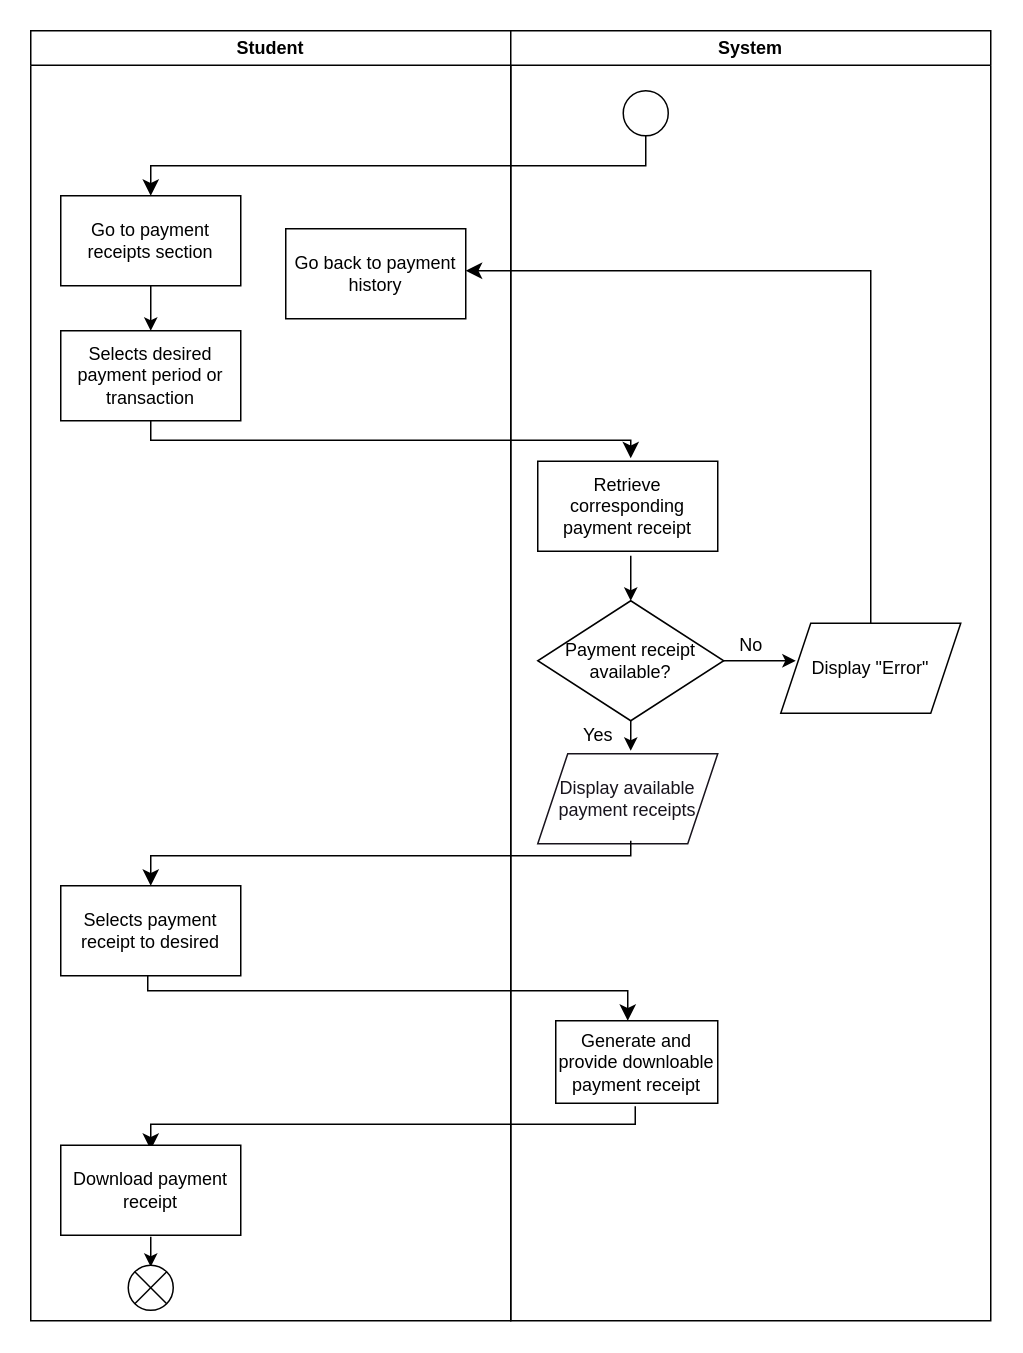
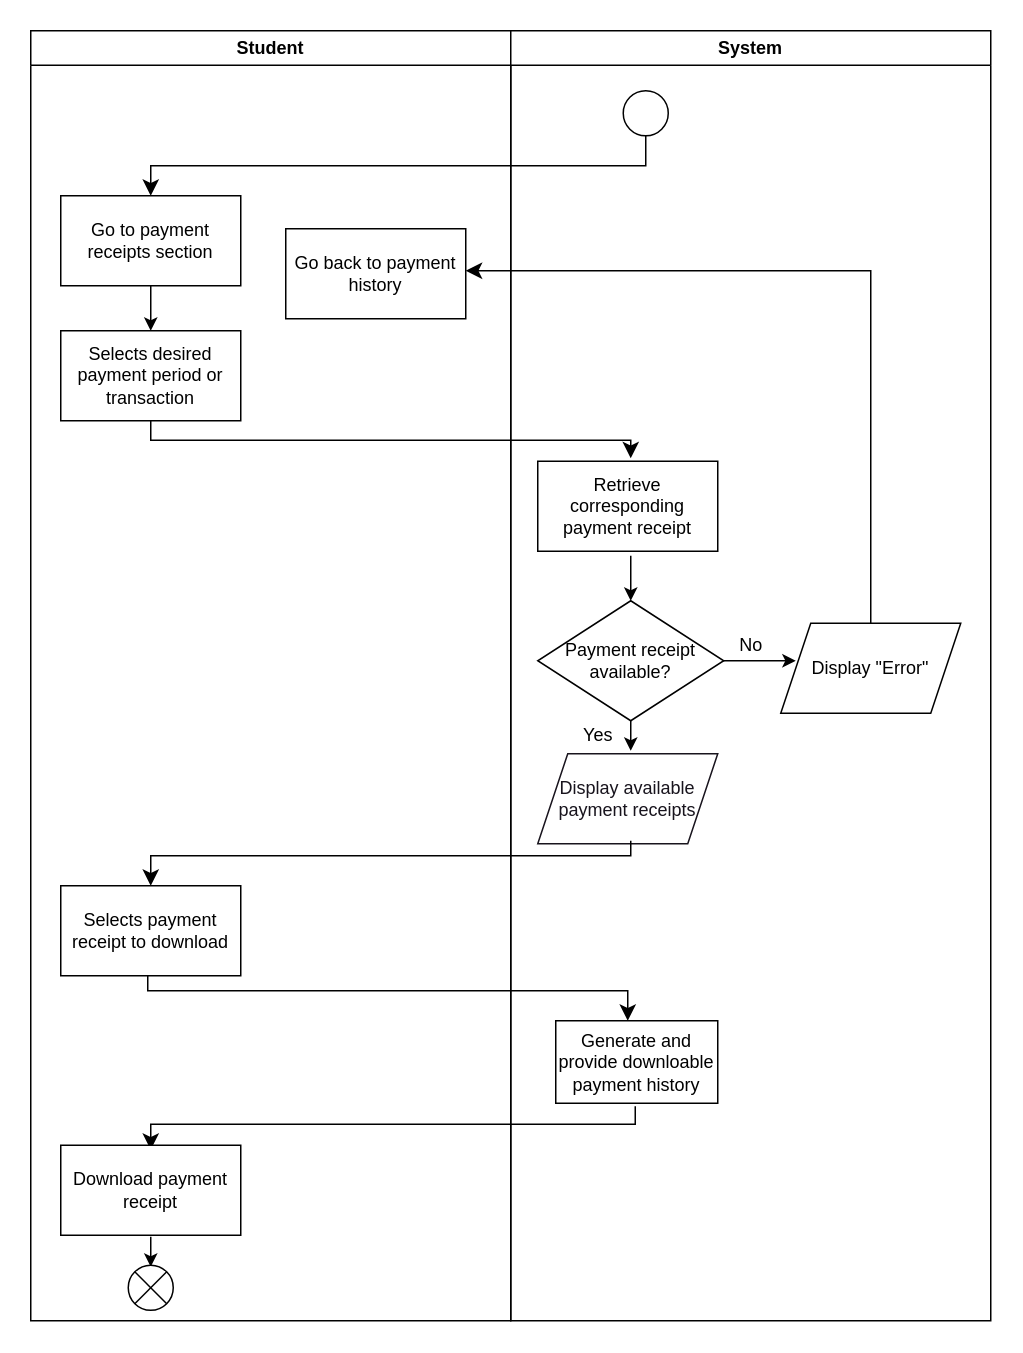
(151, 931) -> (151, 931)
(637, 1063) -> (637, 1063)
